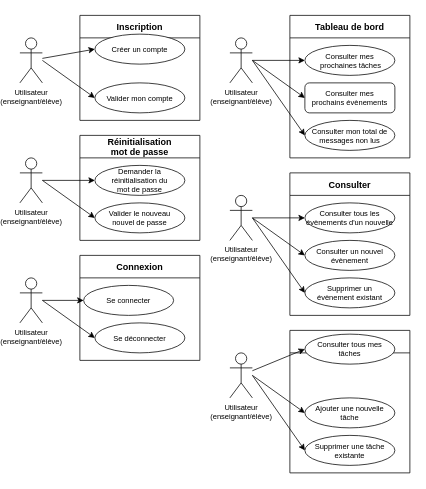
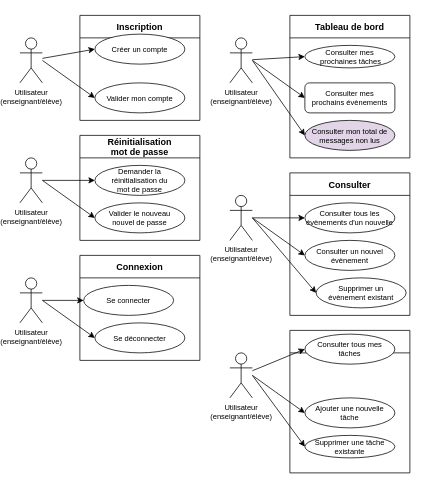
(350, 60) -> (350, 57)
(350, 135) -> (350, 135)
(350, 293) -> (361, 293)
(350, 450) -> (350, 447)
